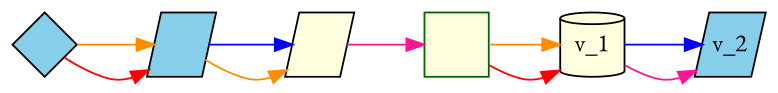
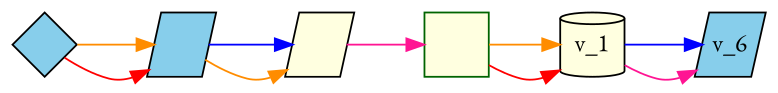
(730, 45) -> (730, 45)
